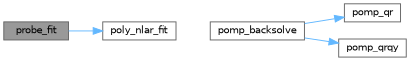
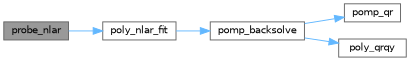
(36, 31) -> (36, 31)
none -> (188, 31)
(372, 48) -> (372, 48)
